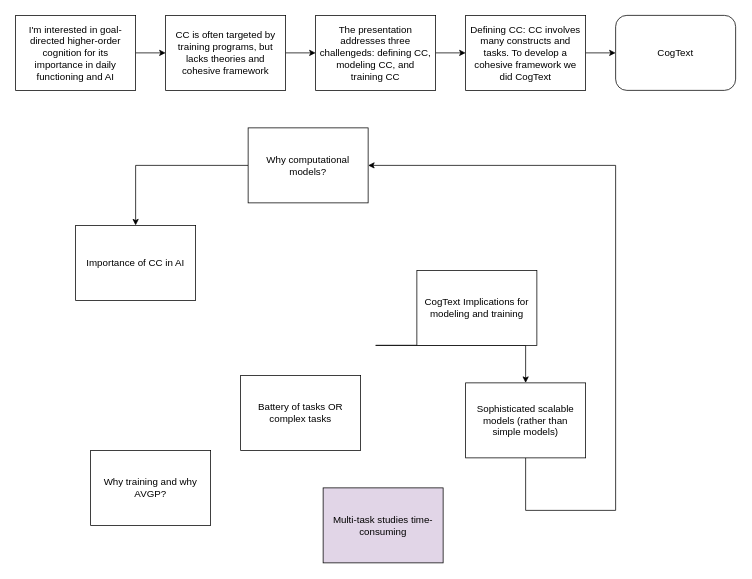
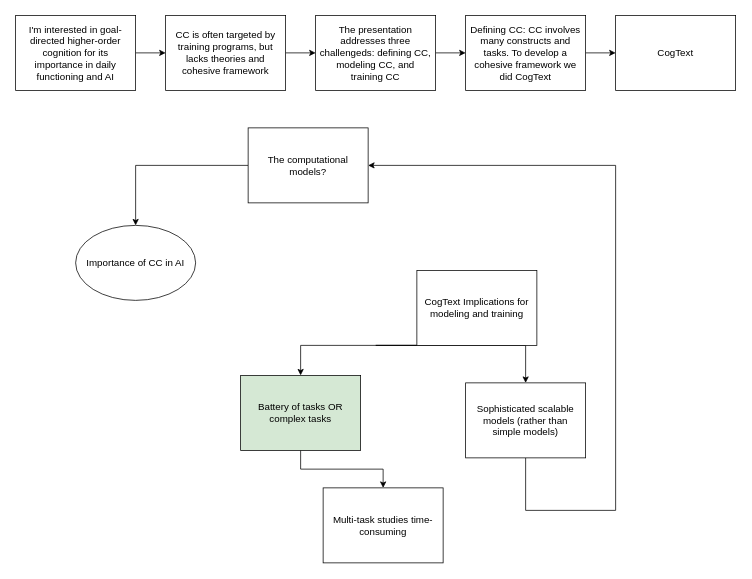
(675, 53) -> (675, 53)
(308, 165) -> (308, 165)
(135, 263) -> (135, 263)
none -> (325, 345)
(300, 413) -> (300, 413)
none -> (300, 461)
(150, 488) -> none
(383, 525) -> (383, 525)
